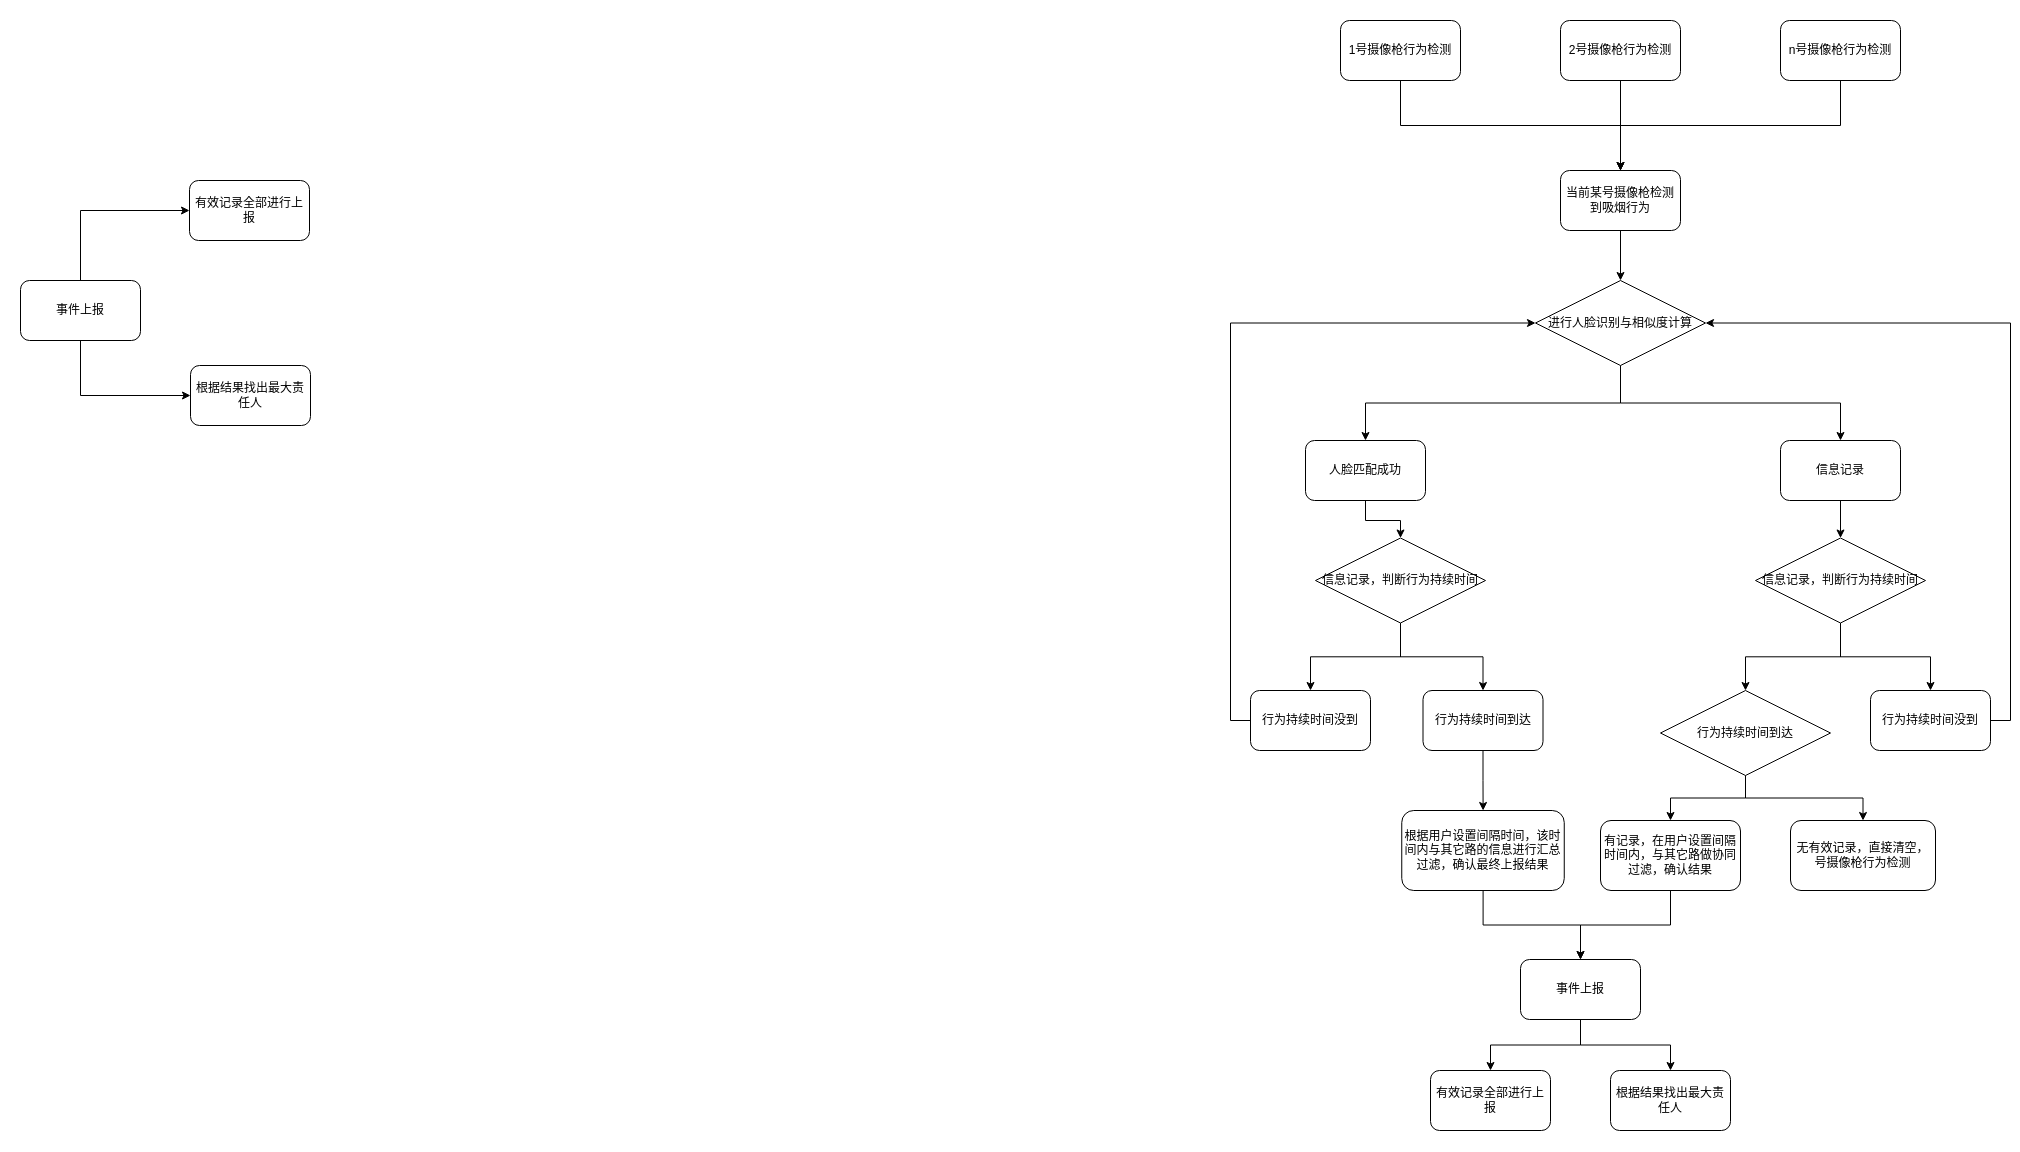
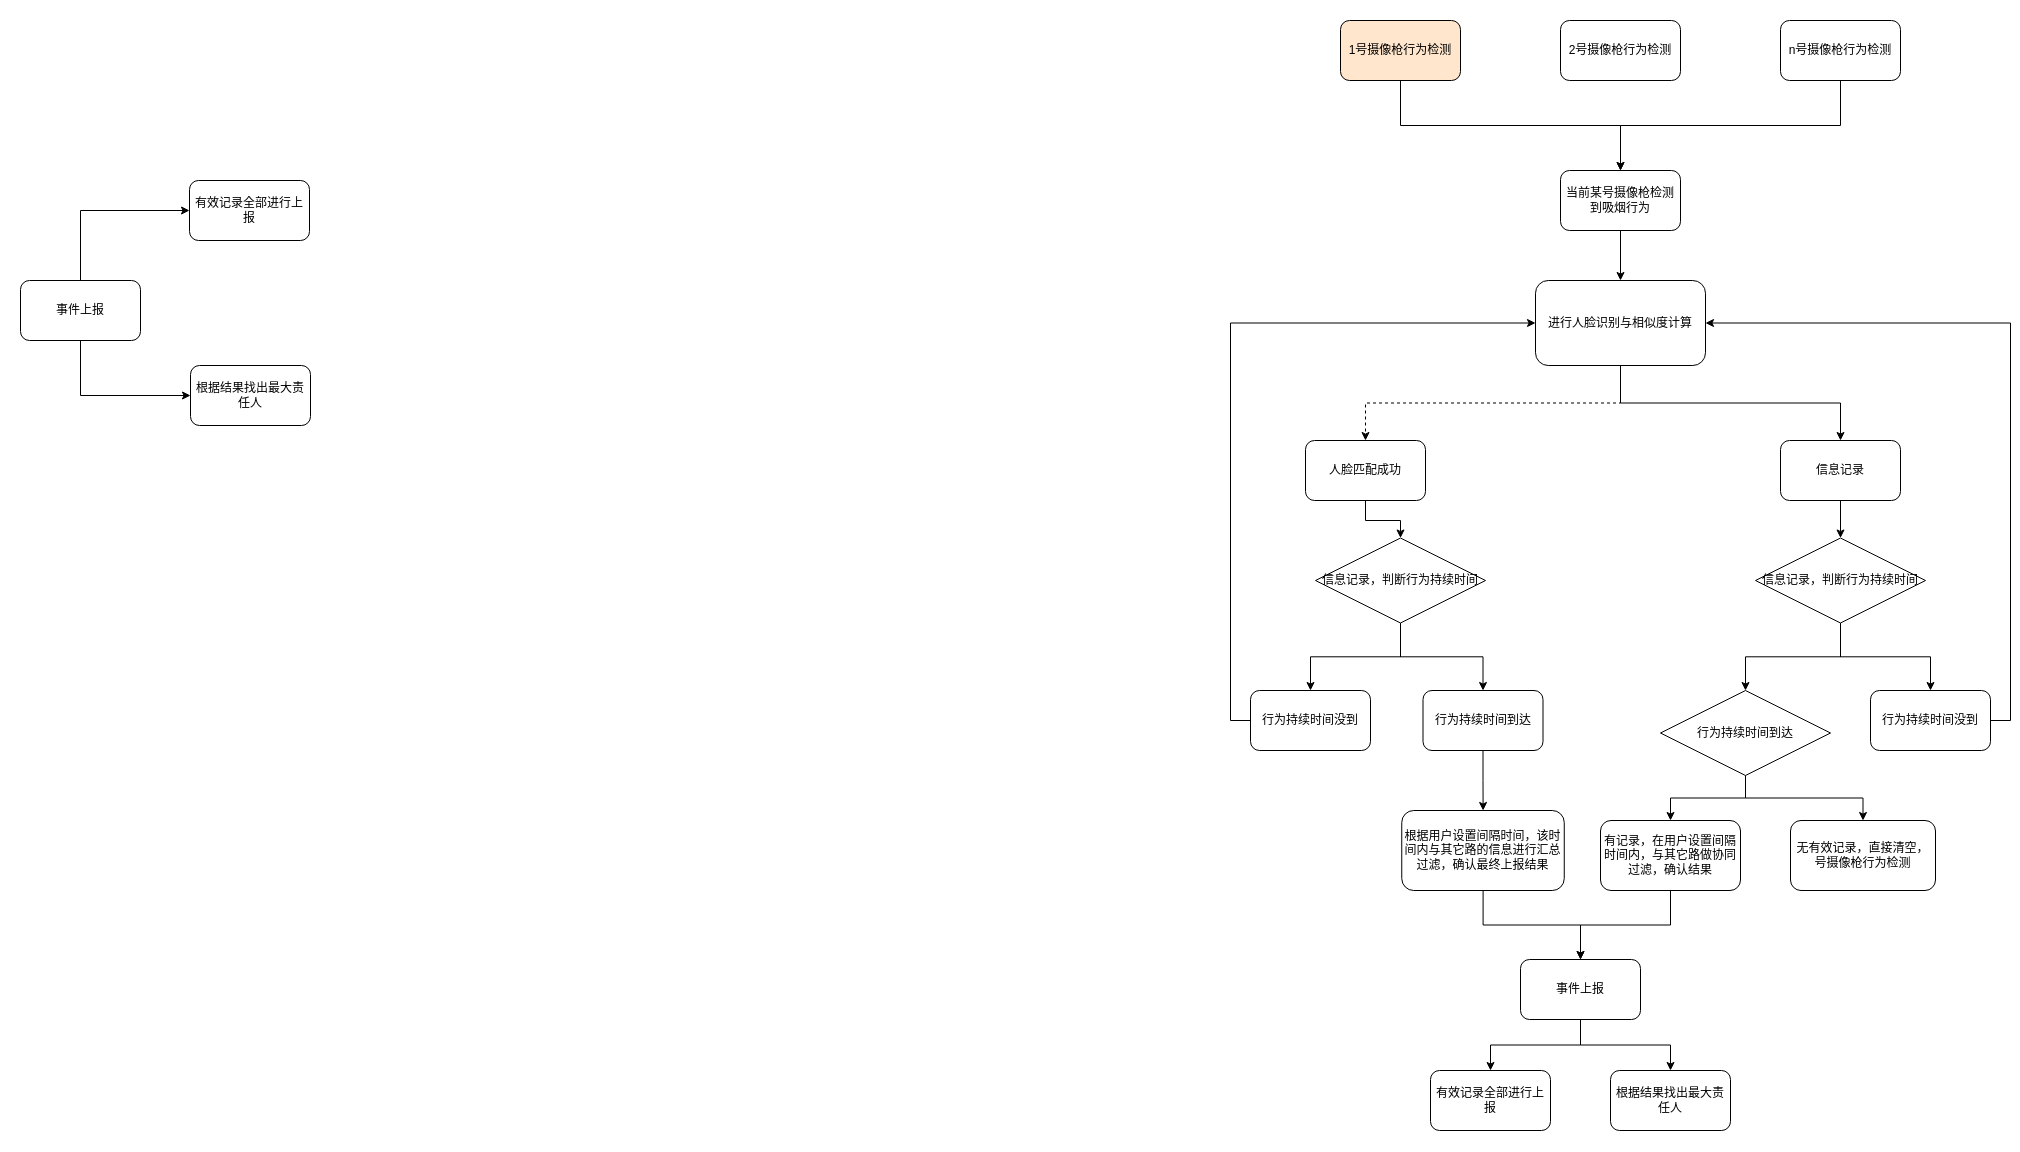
(1401, 51) -> (1401, 51)
(1621, 102) -> none
(1621, 323) -> (1621, 323)
(1477, 403) -> (1477, 403)
